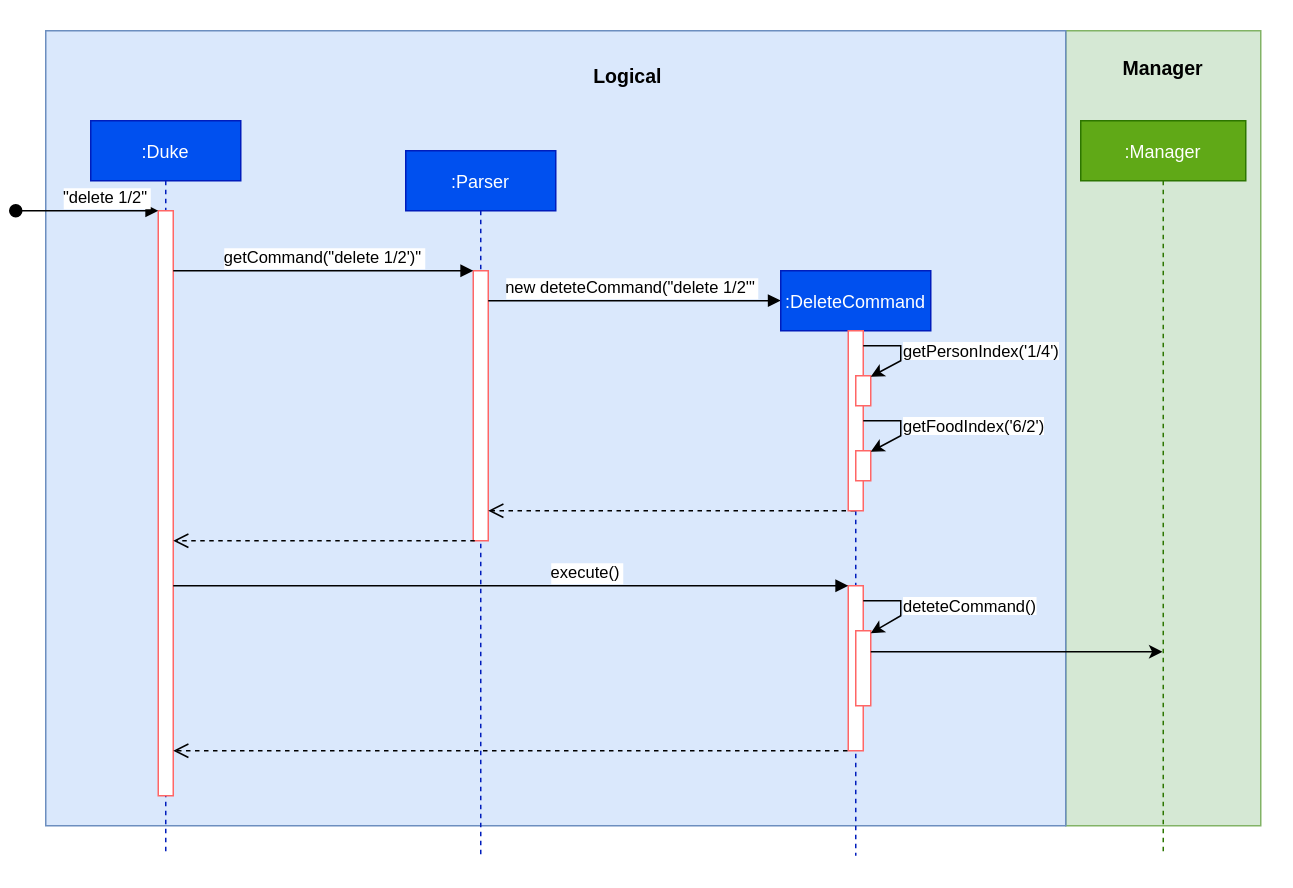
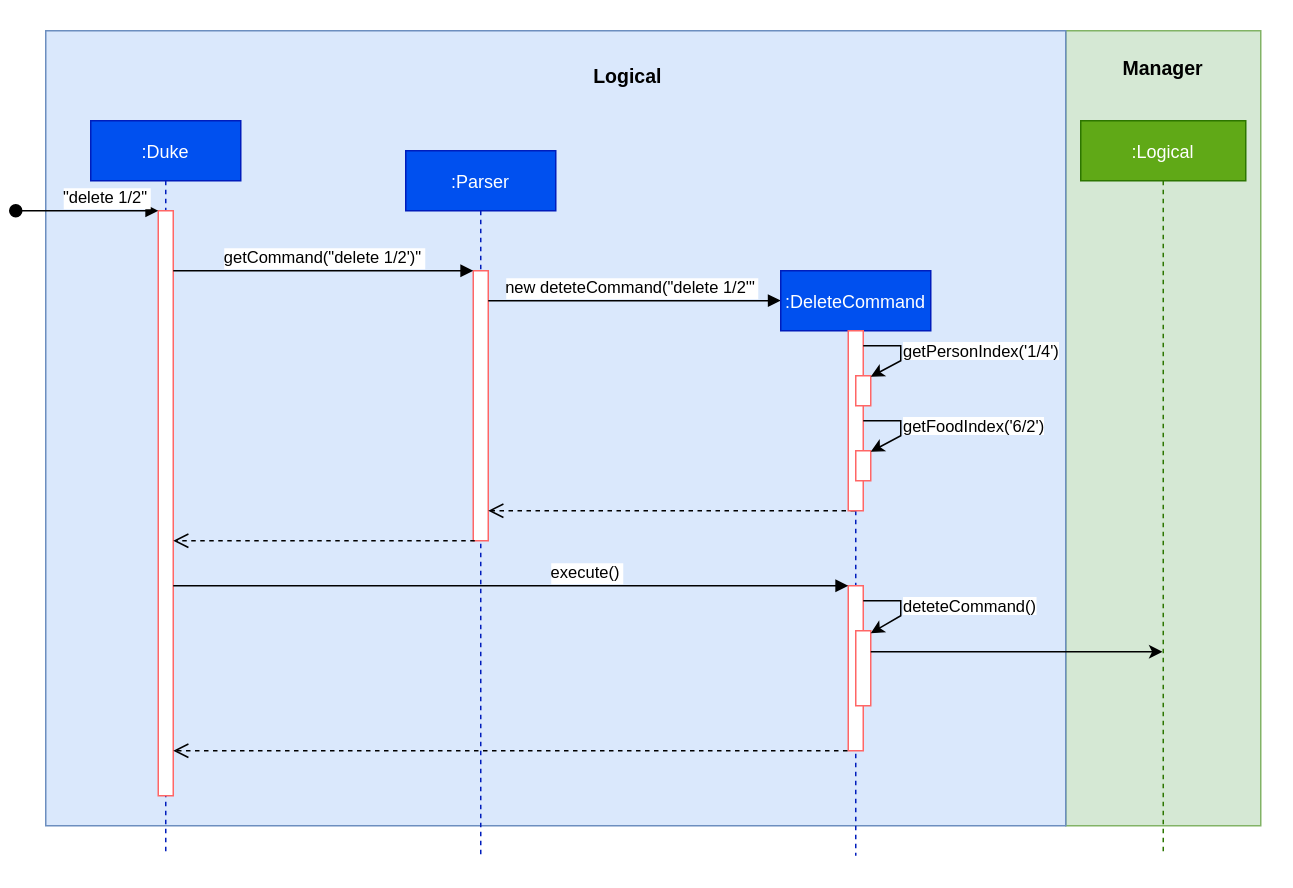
(1163, 152) -> (1163, 152)
